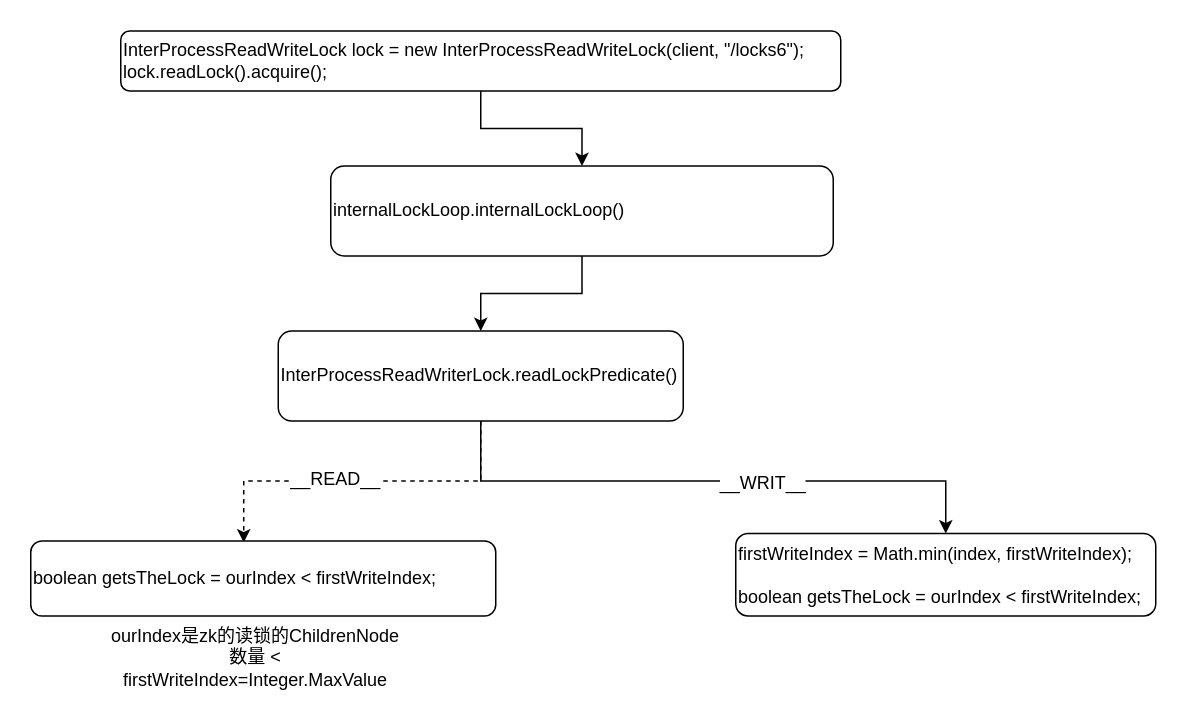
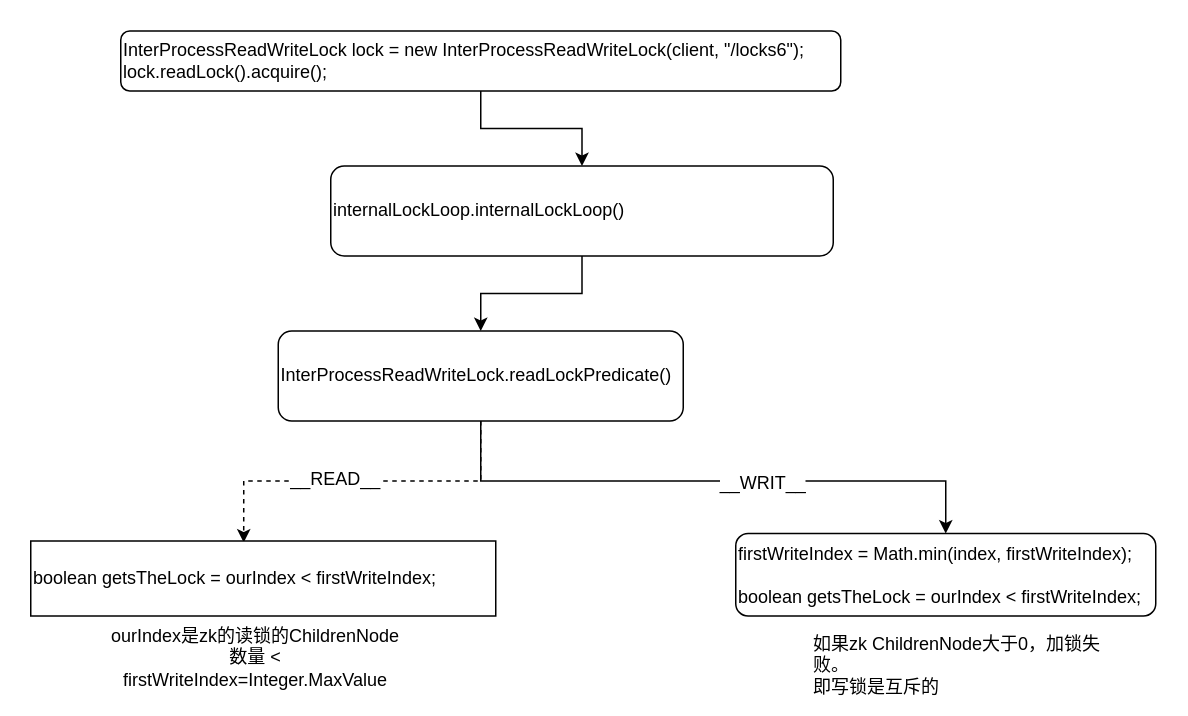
(482, 376) -> (482, 376)
(263, 578) -> (263, 578)
none -> (968, 665)
